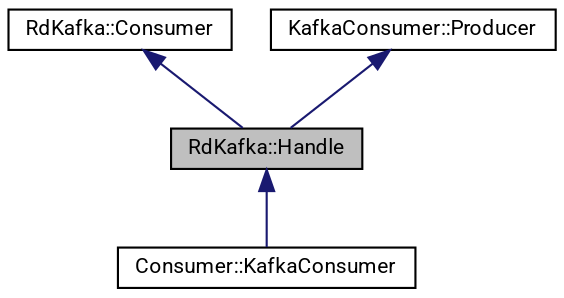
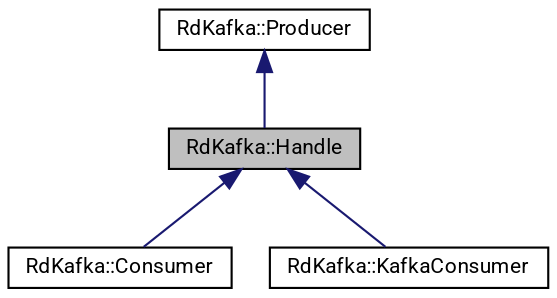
(413, 30) -> (265, 30)
(202, 96) -> (184, 215)
(267, 268) -> (409, 268)
